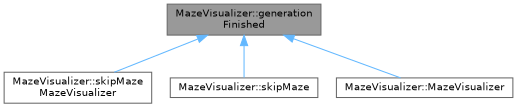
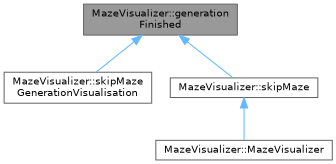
(347, 58) -> (244, 124)
(78, 88) -> (78, 88)
